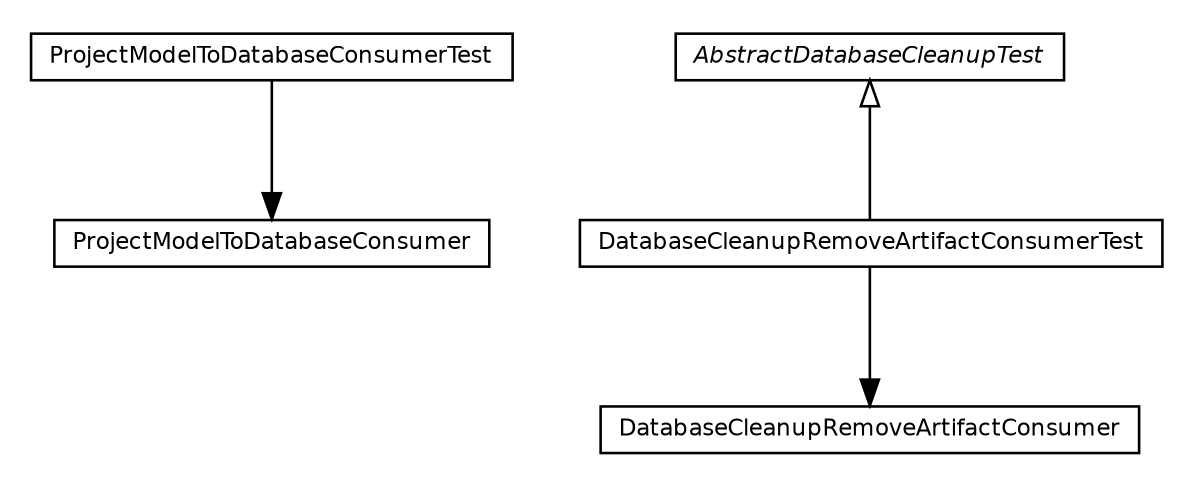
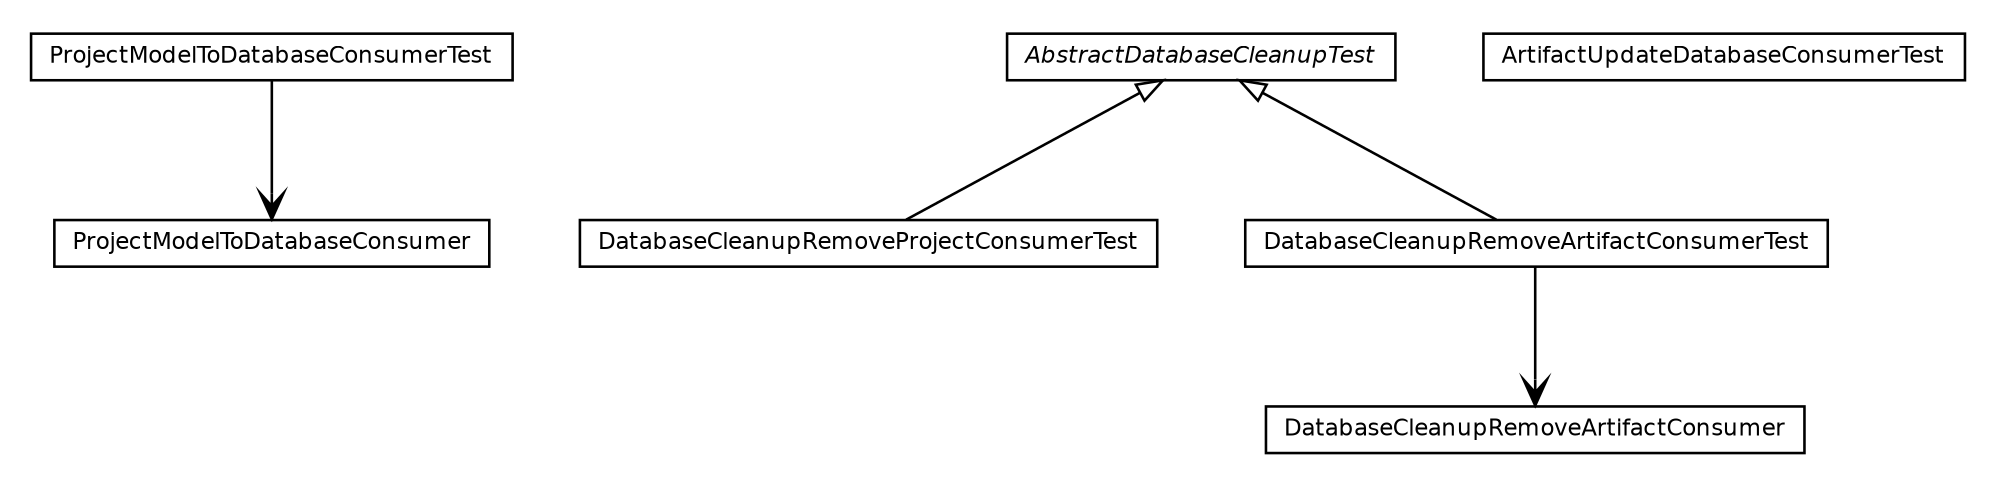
none -> (1724, 57)
(272, 137) -> (272, 137)
none -> (867, 243)
(870, 323) -> (1535, 323)
